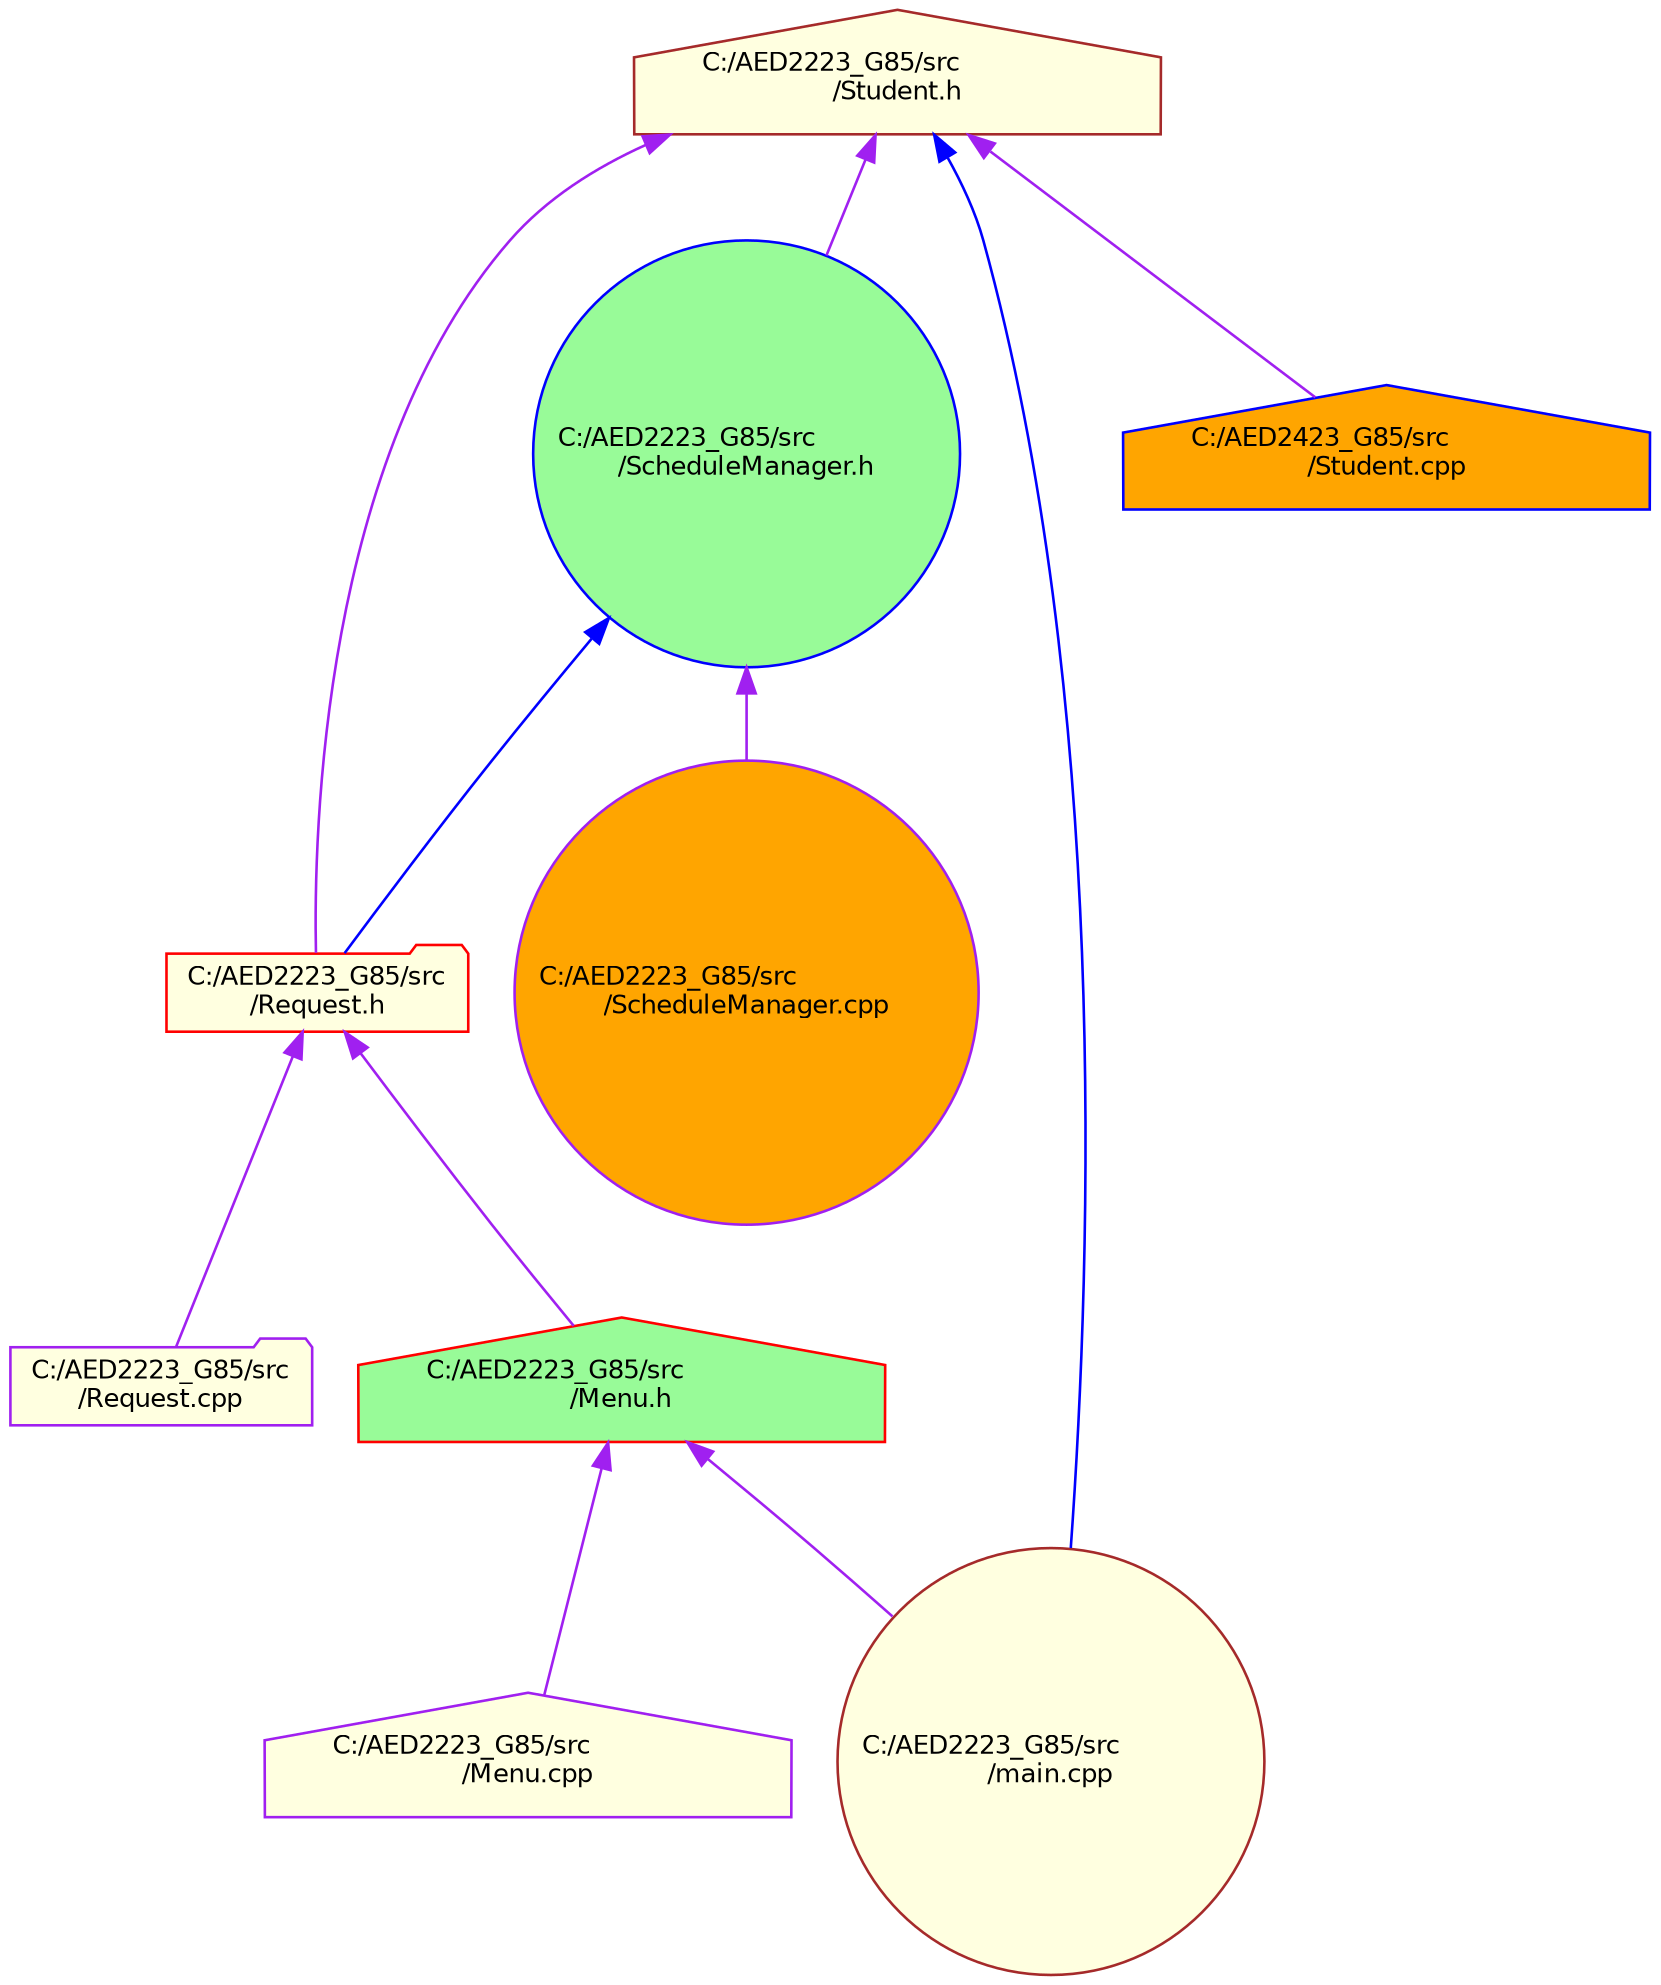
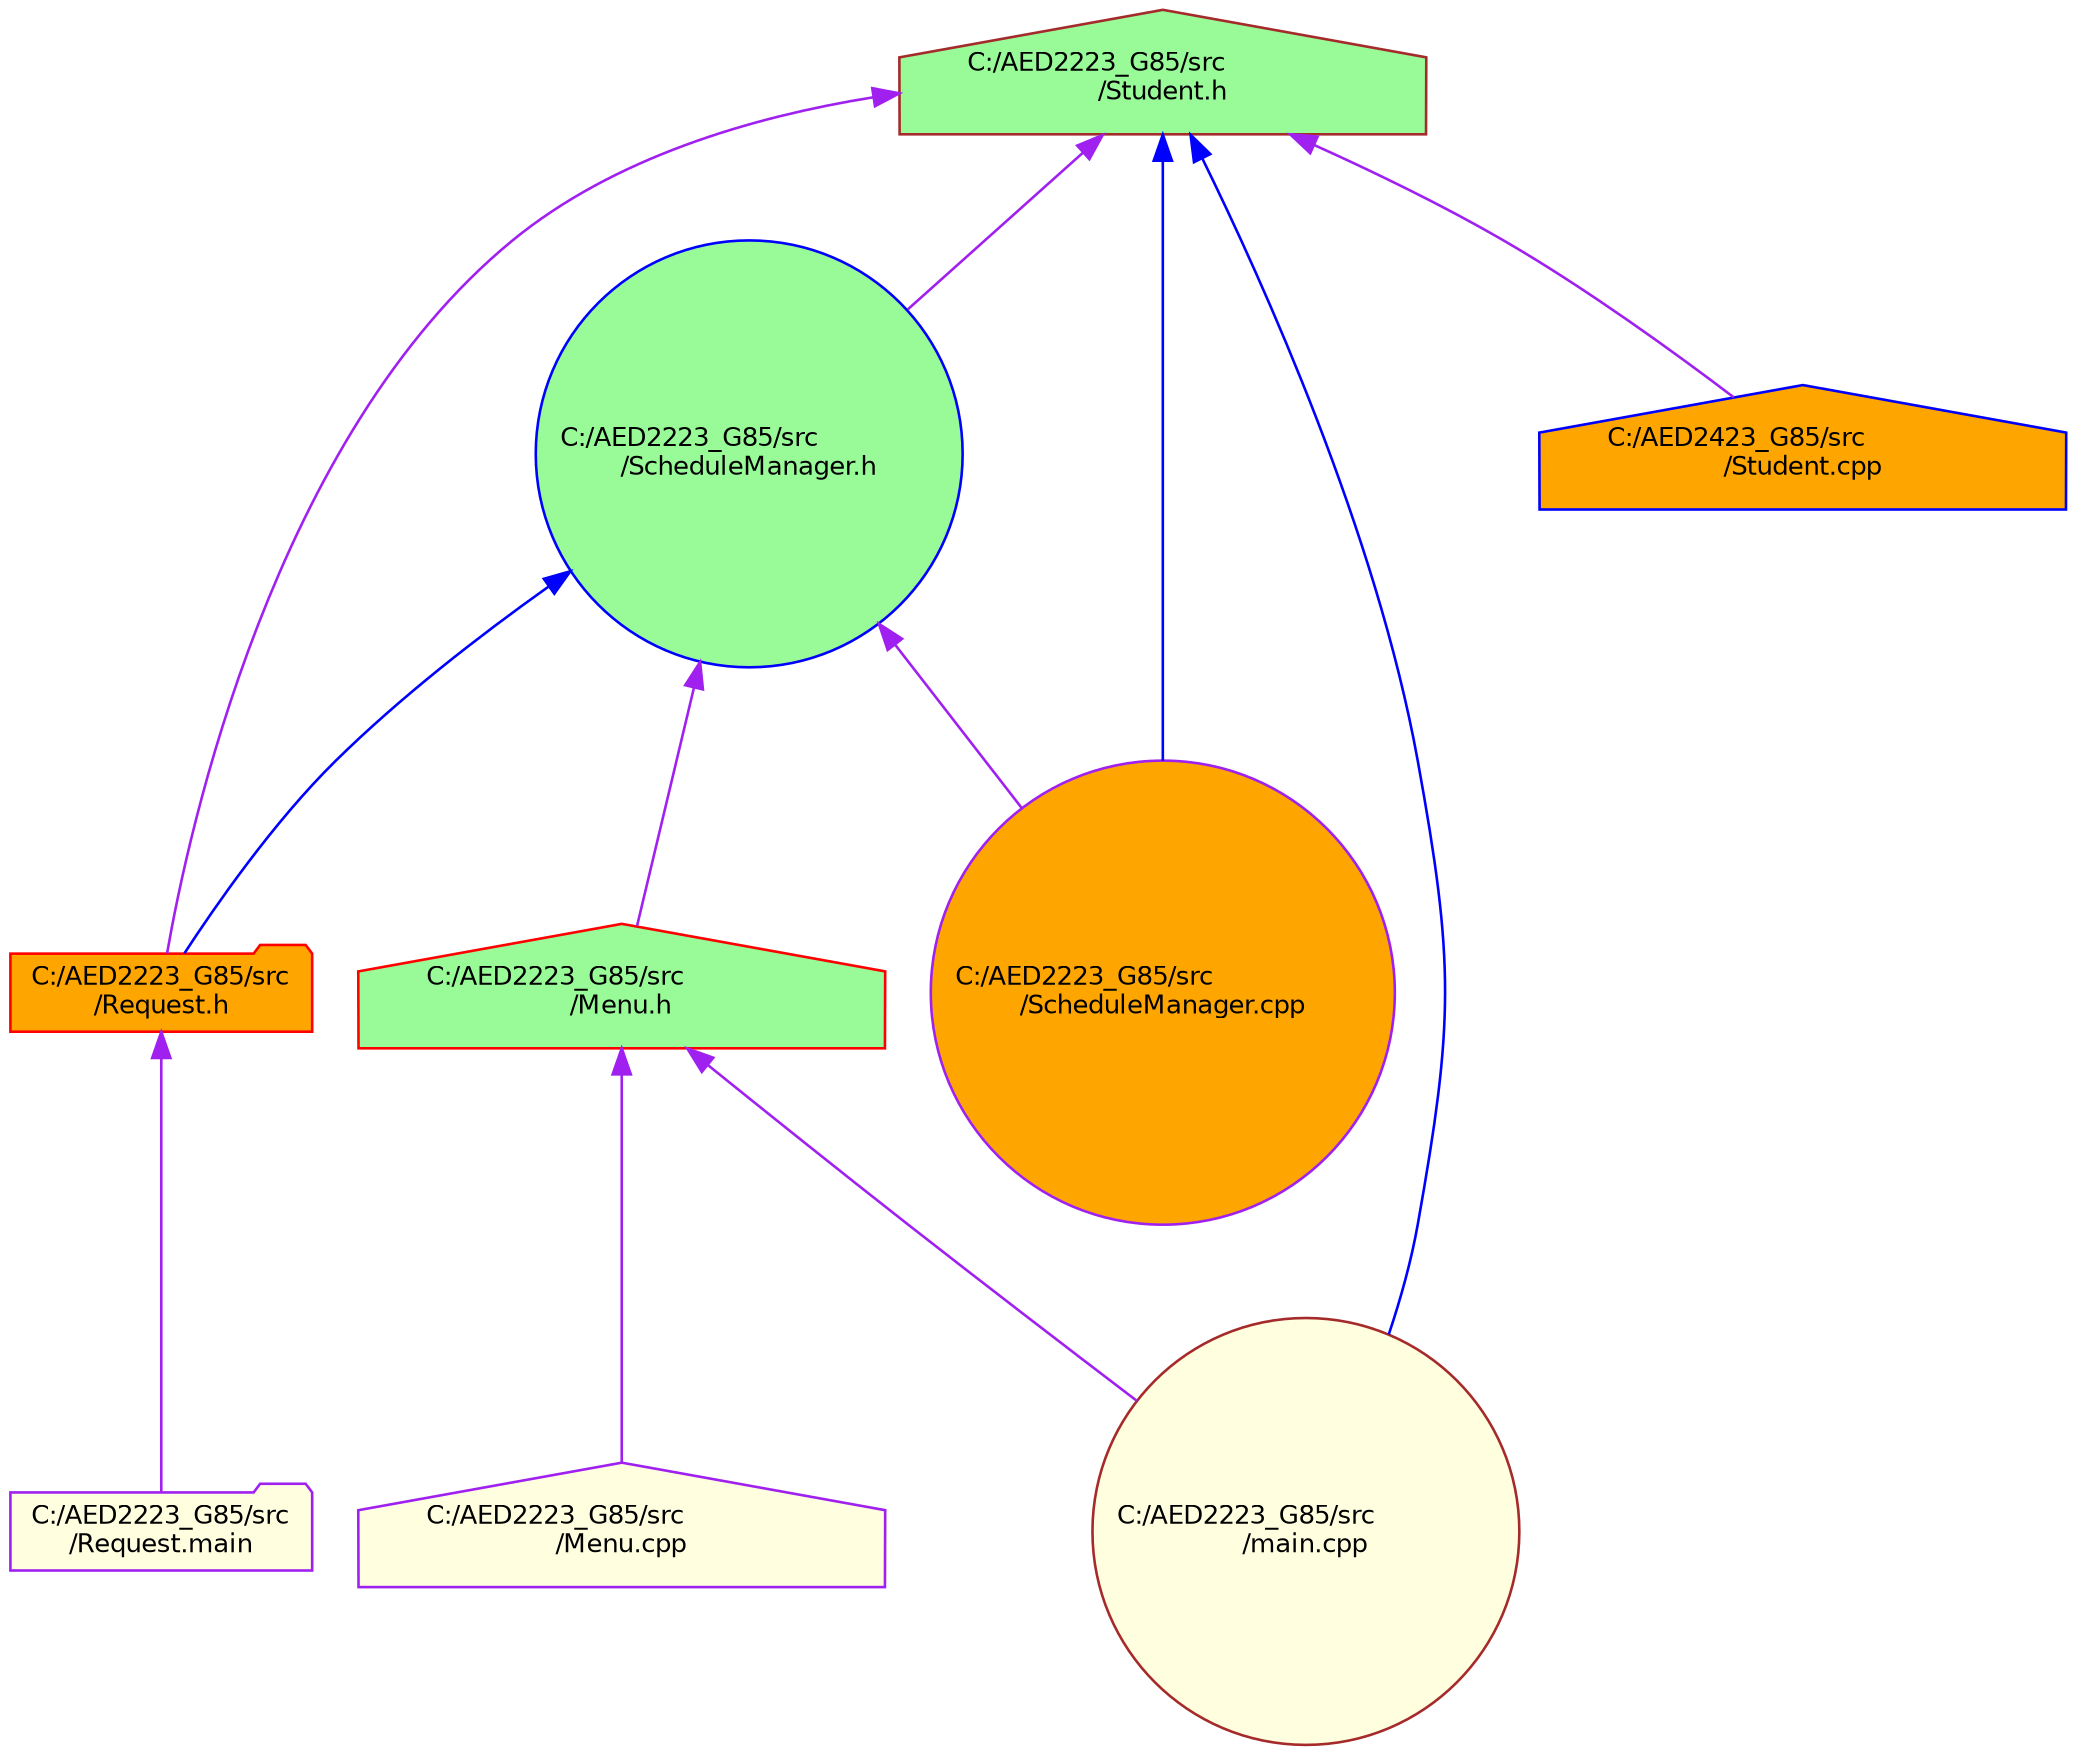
(897, 79) -> (1163, 79)
none -> (1163, 461)
(317, 993) -> (161, 993)
(465, 1191) -> (666, 807)
(161, 1386) -> (161, 1531)
